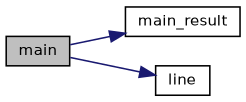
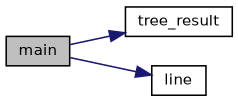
(183, 22) -> (179, 22)
